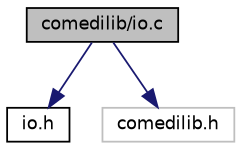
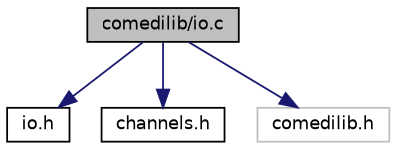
none -> (163, 125)
